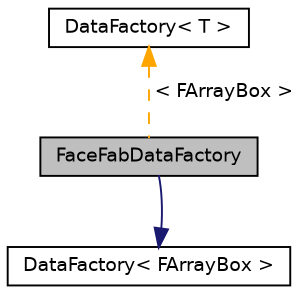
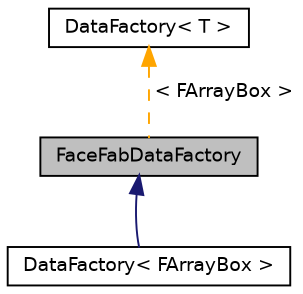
(162, 202) -> (136, 221)
